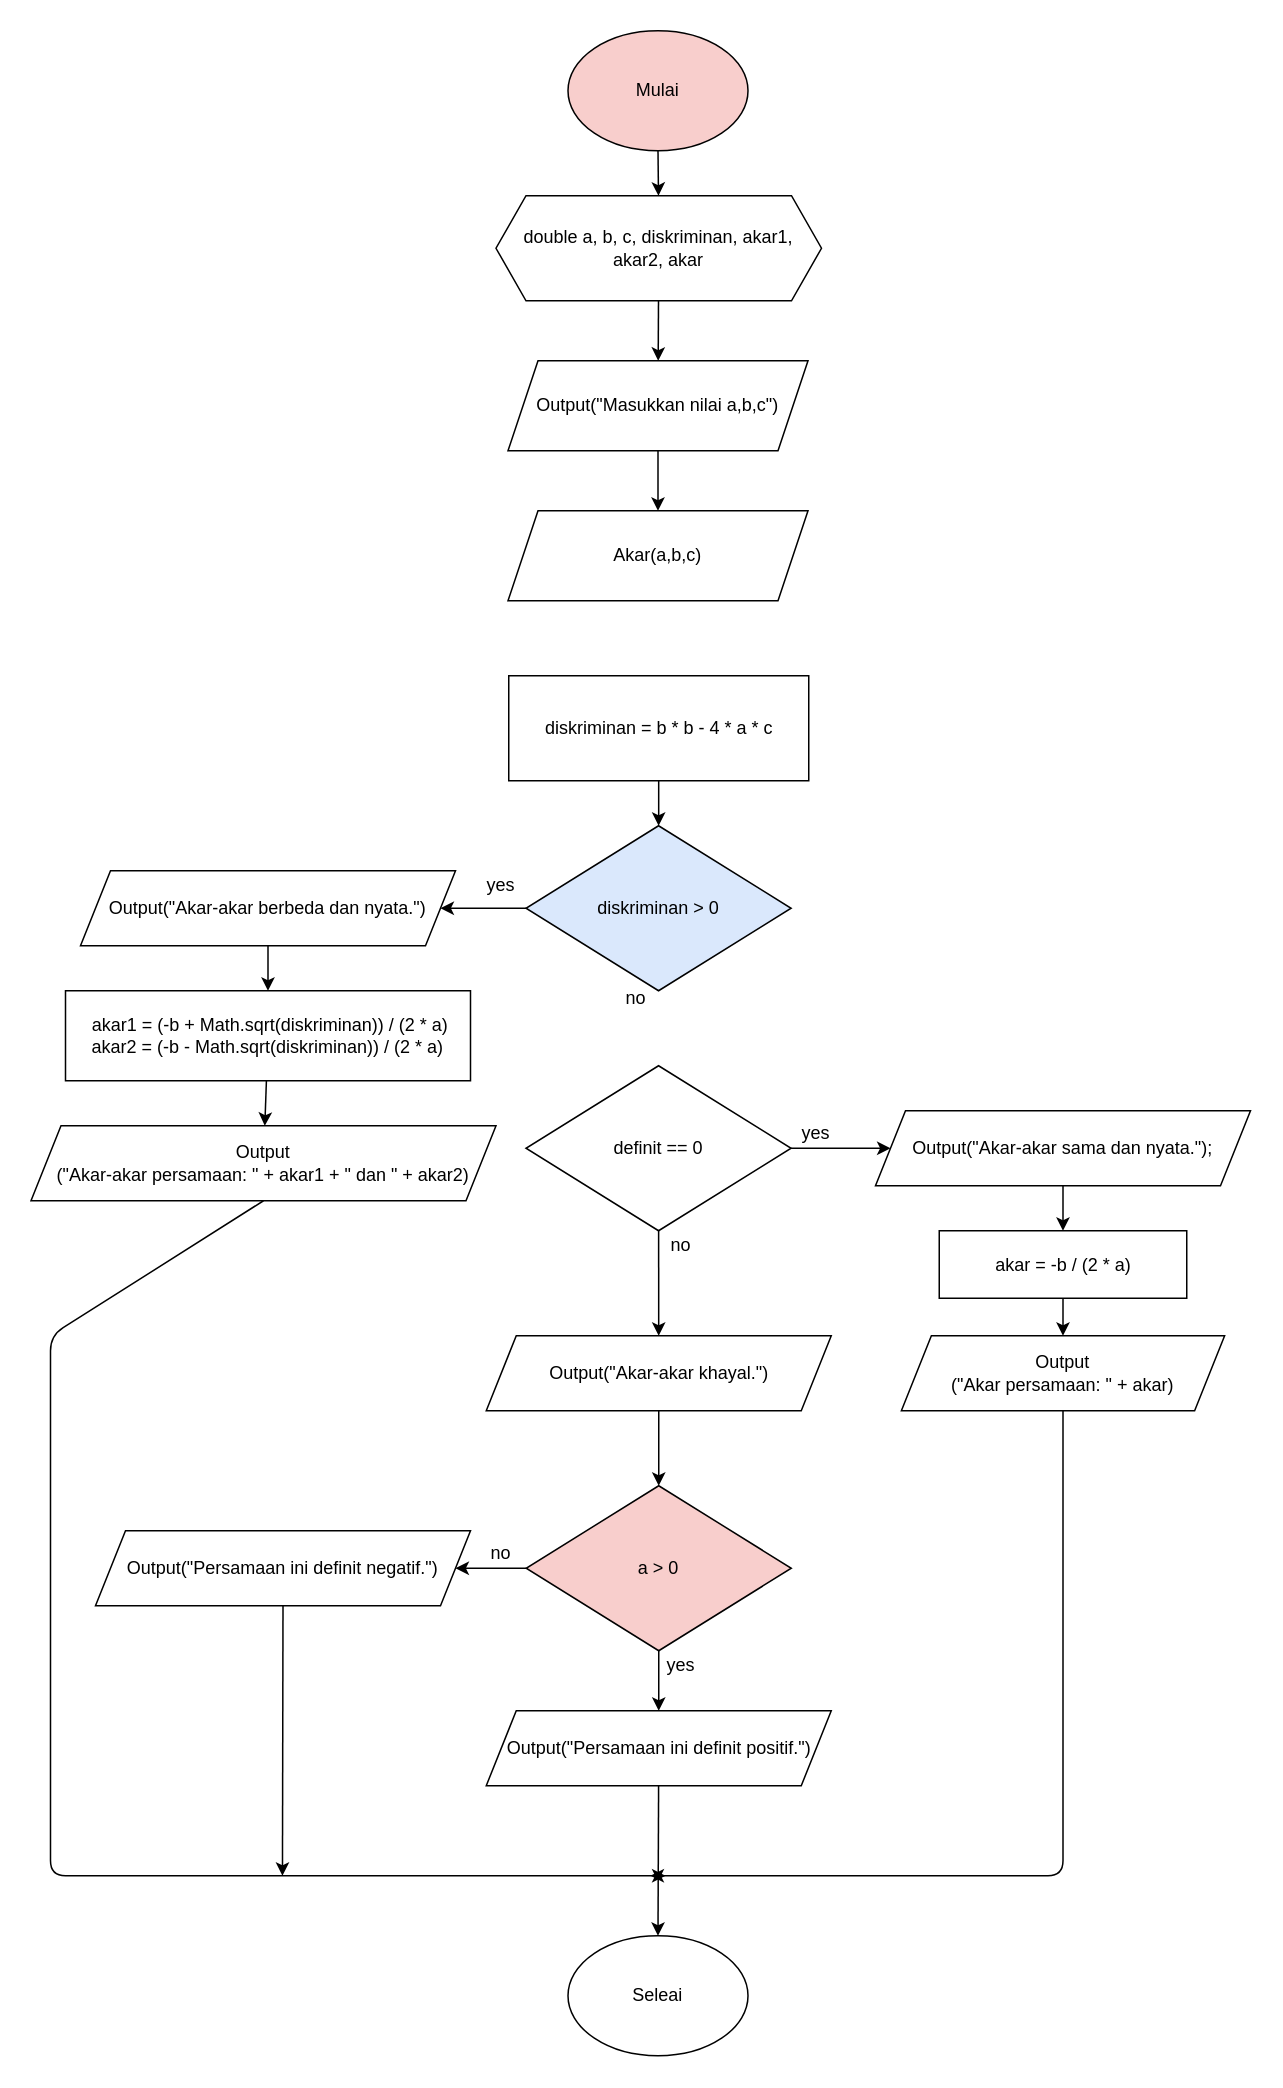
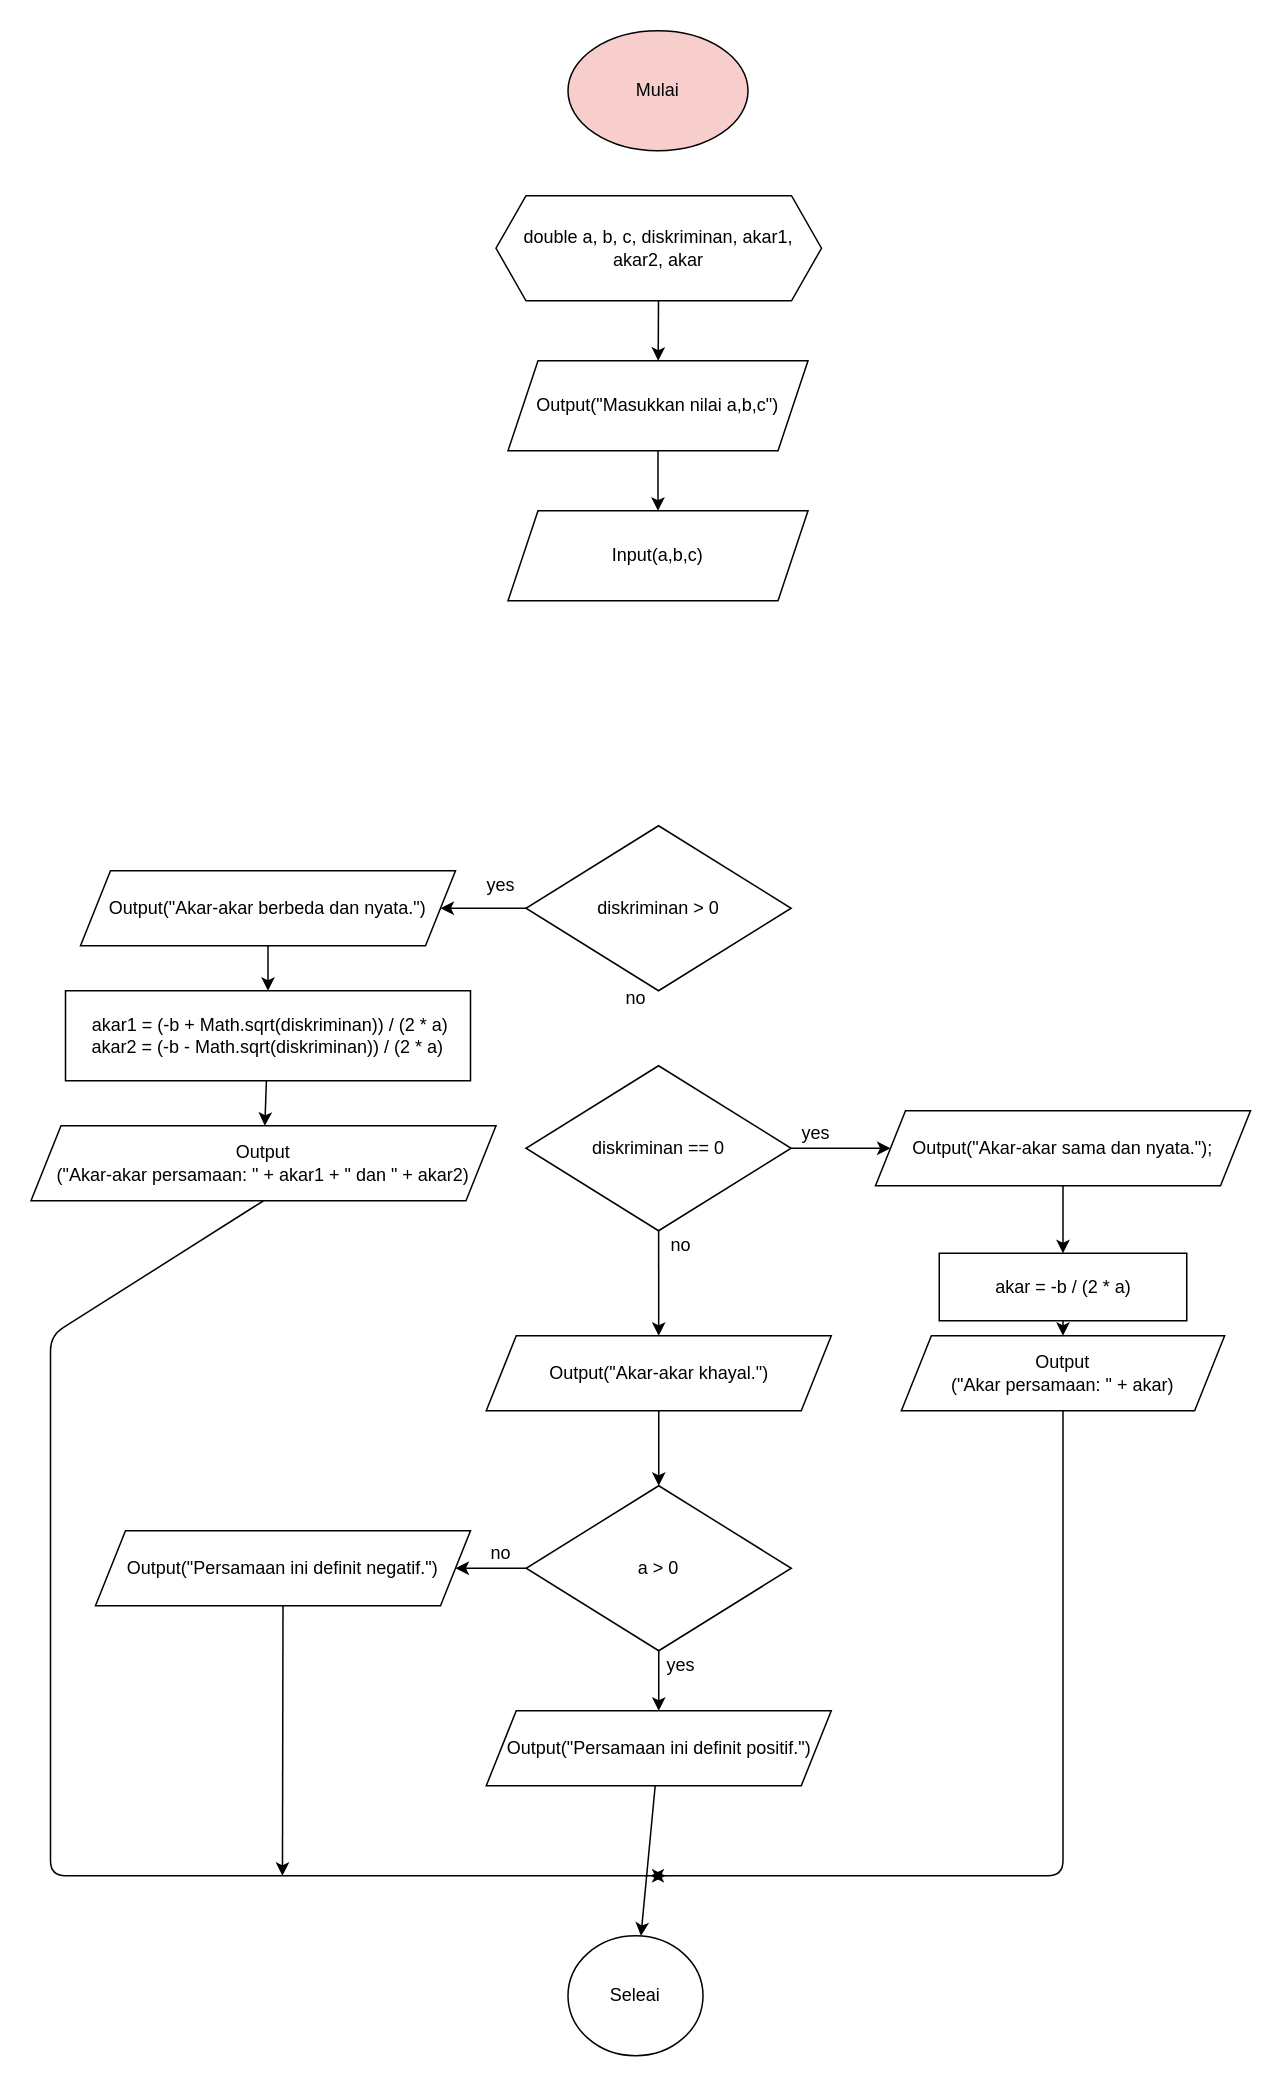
(658, 168) -> none
(658, 556) -> (658, 556)
(659, 728) -> none
(658, 798) -> none
(658, 908) -> (658, 908)
(659, 1148) -> (659, 1148)
(1063, 1265) -> (1063, 1287)
(658, 1568) -> (658, 1568)
(658, 1996) -> (635, 1996)
